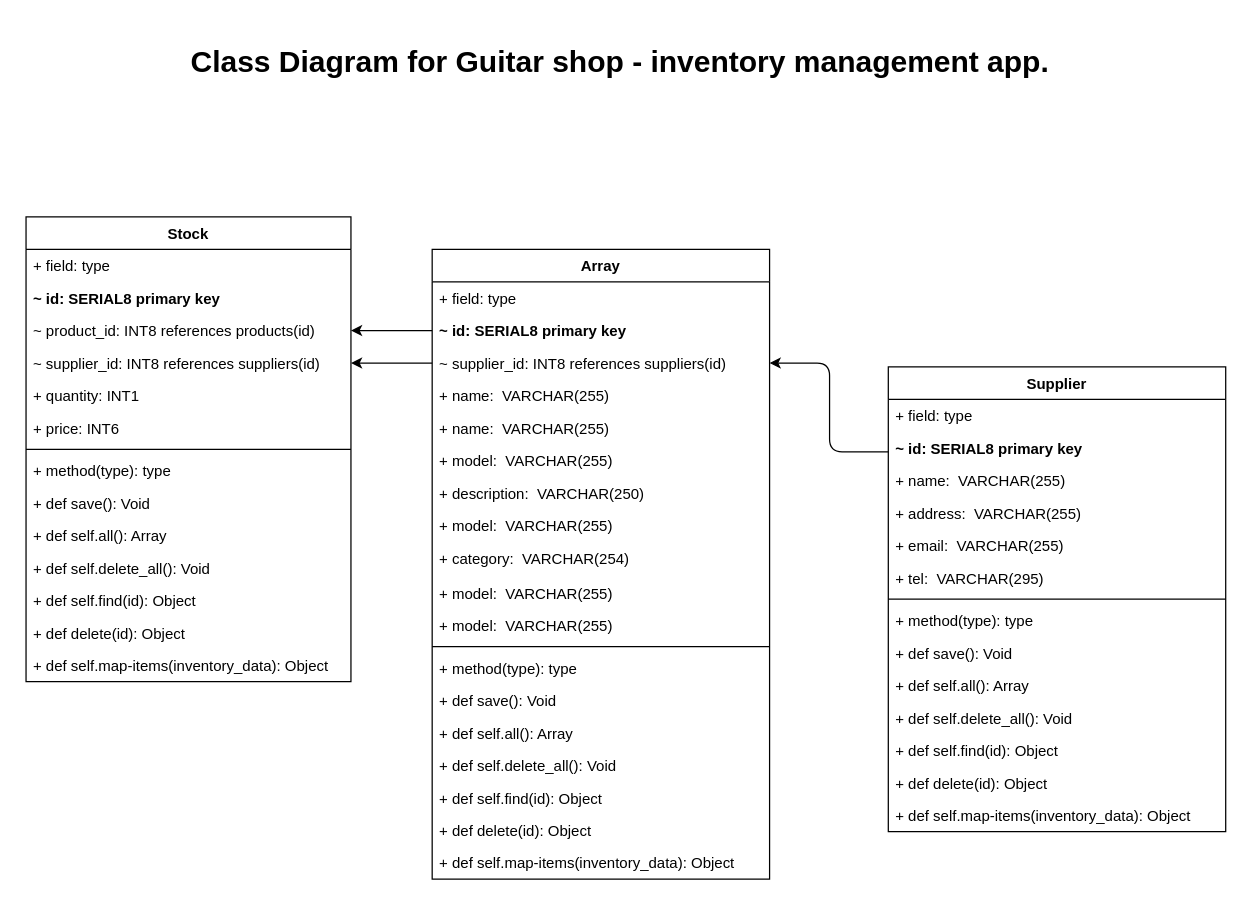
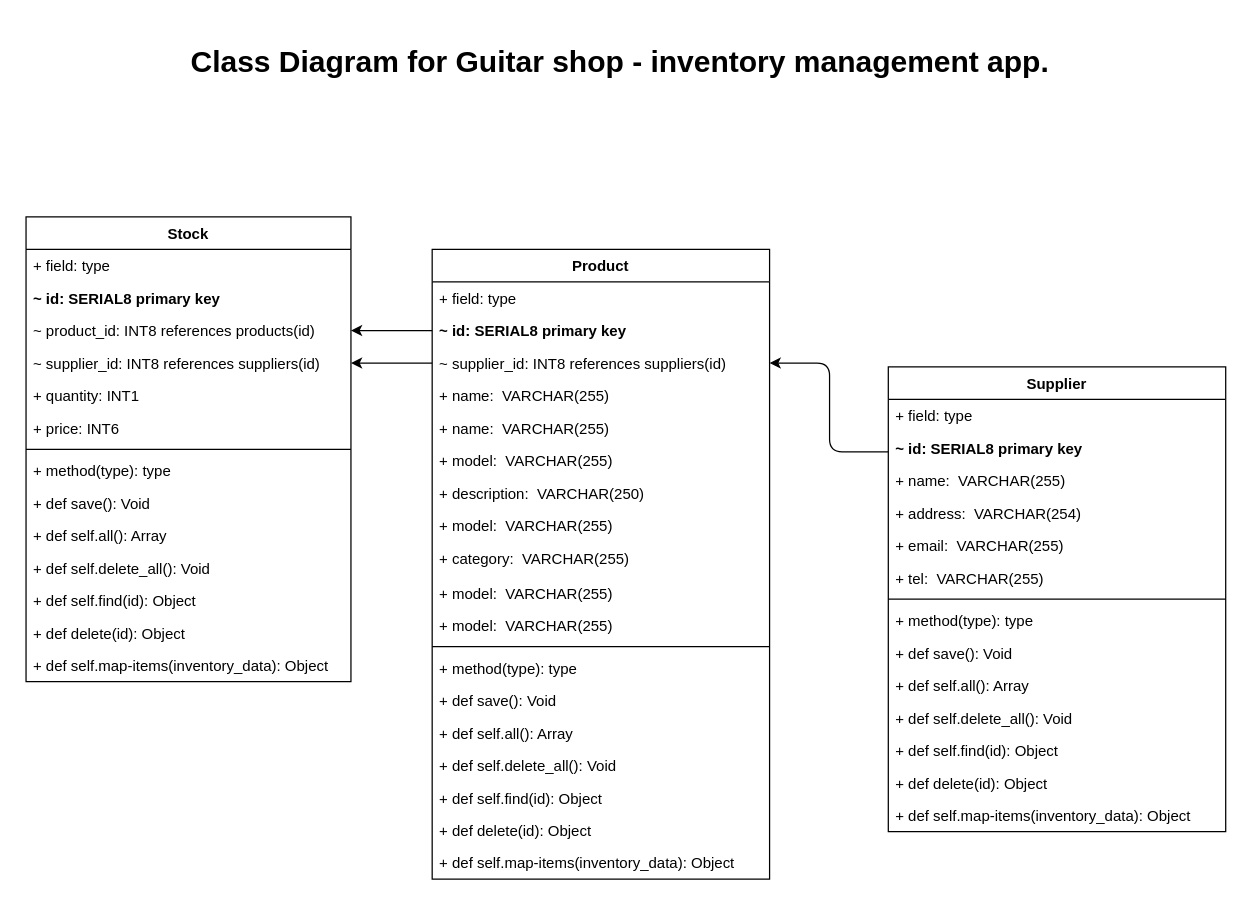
(600, 266) -> (600, 266)
(990, 514) -> (990, 514)
(538, 559) -> (538, 559)
(971, 579) -> (971, 579)
